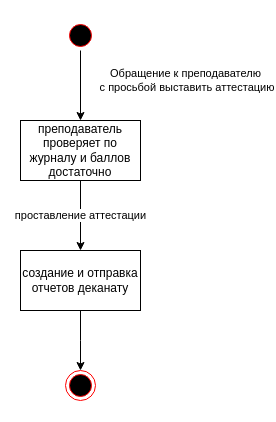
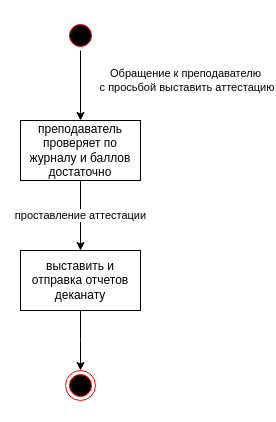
(81, 281) -> (81, 281)
